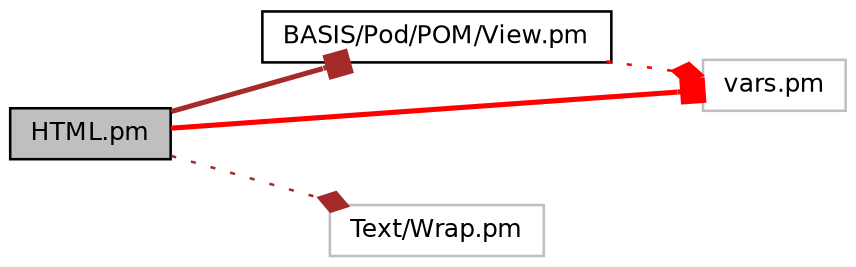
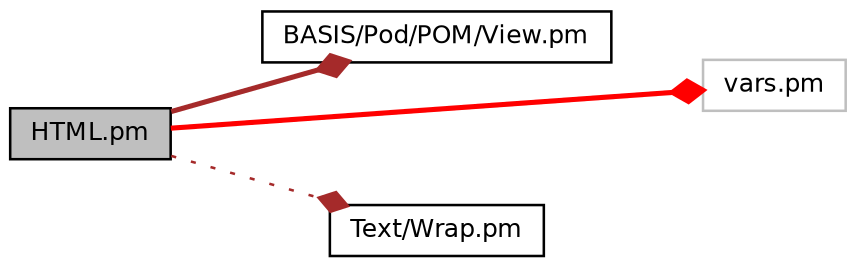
(639, 66) -> none
(247, 90) -> (247, 90)
(424, 110) -> (424, 110)
(437, 231) -> (437, 231)
